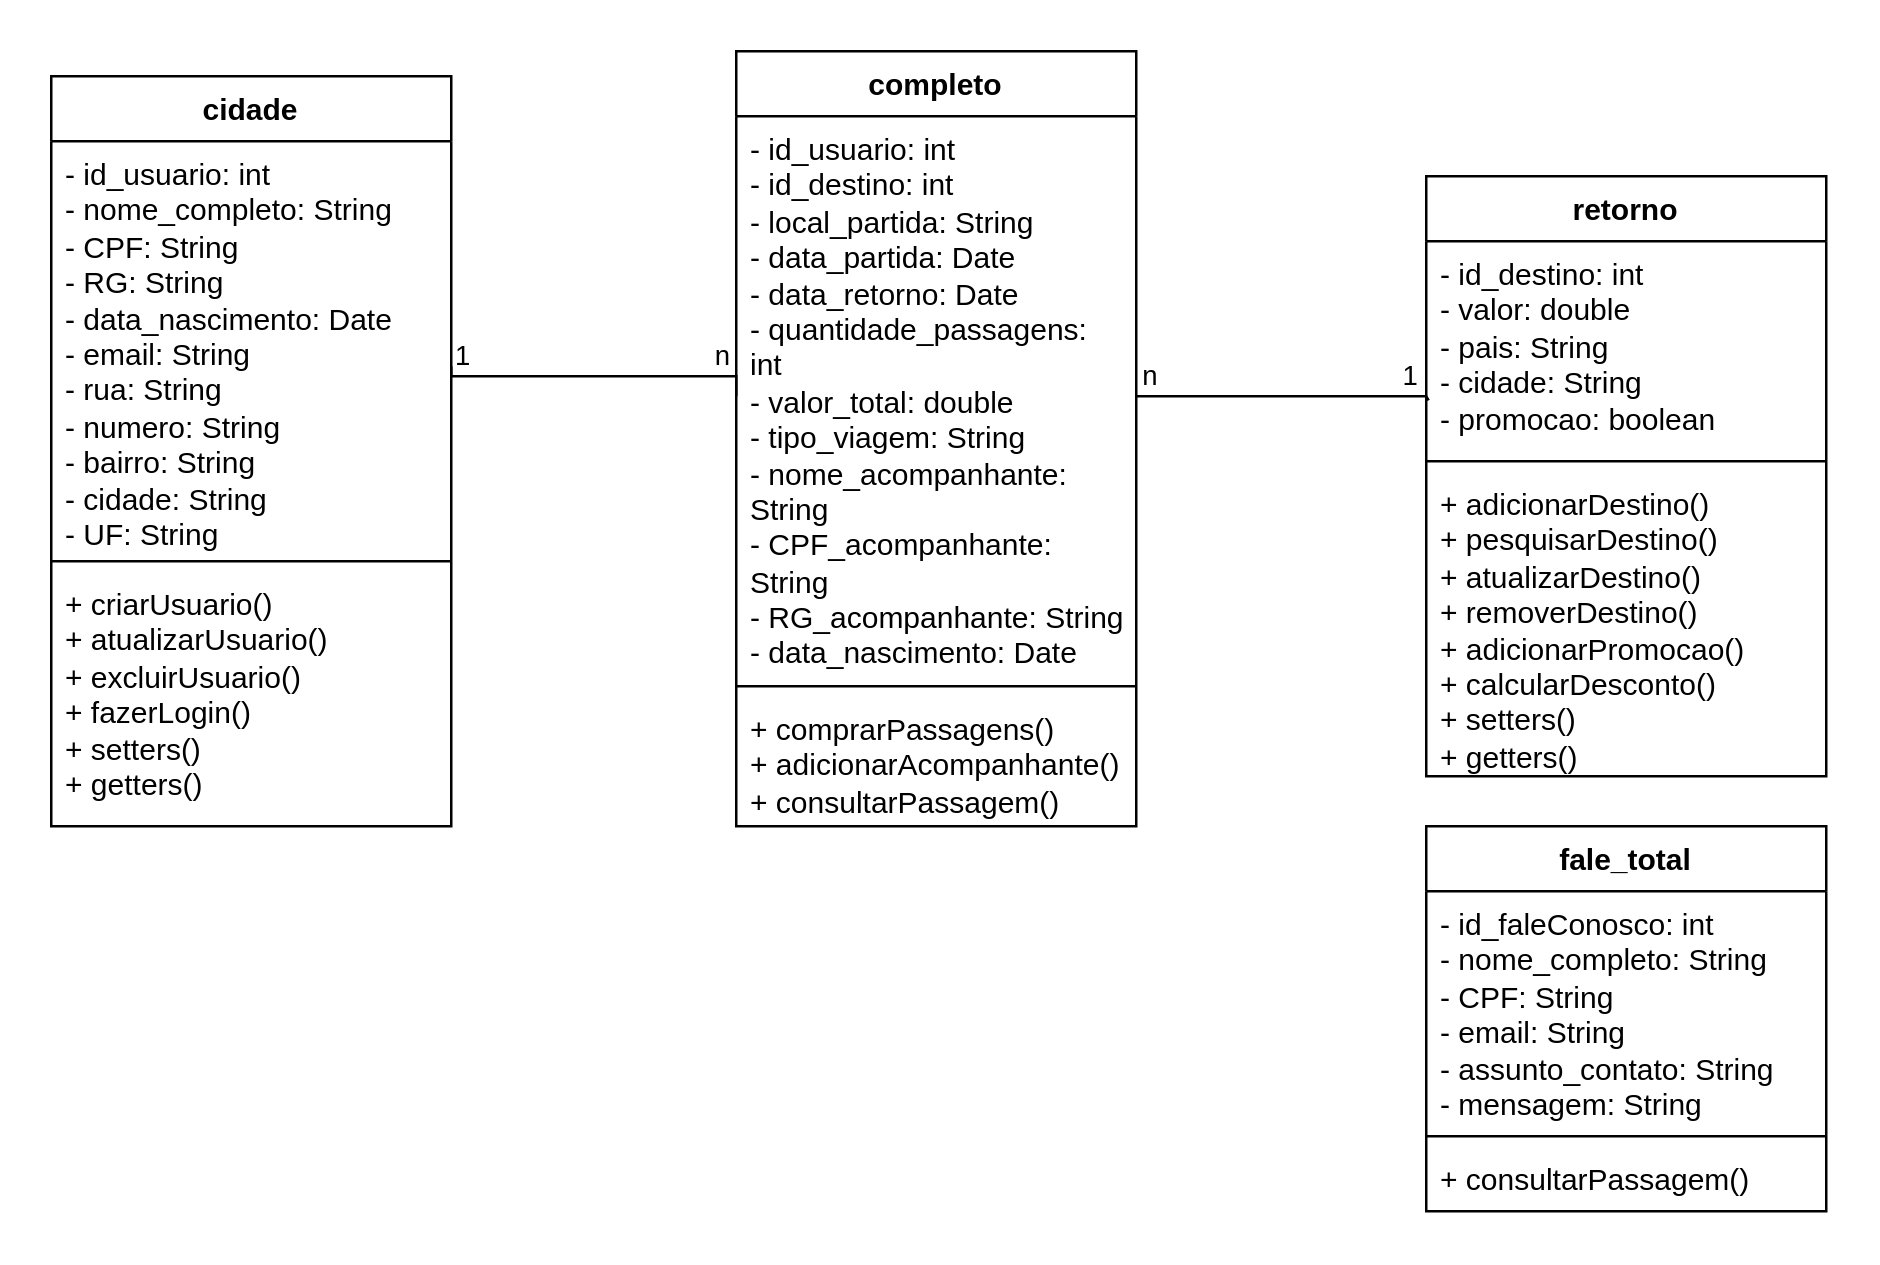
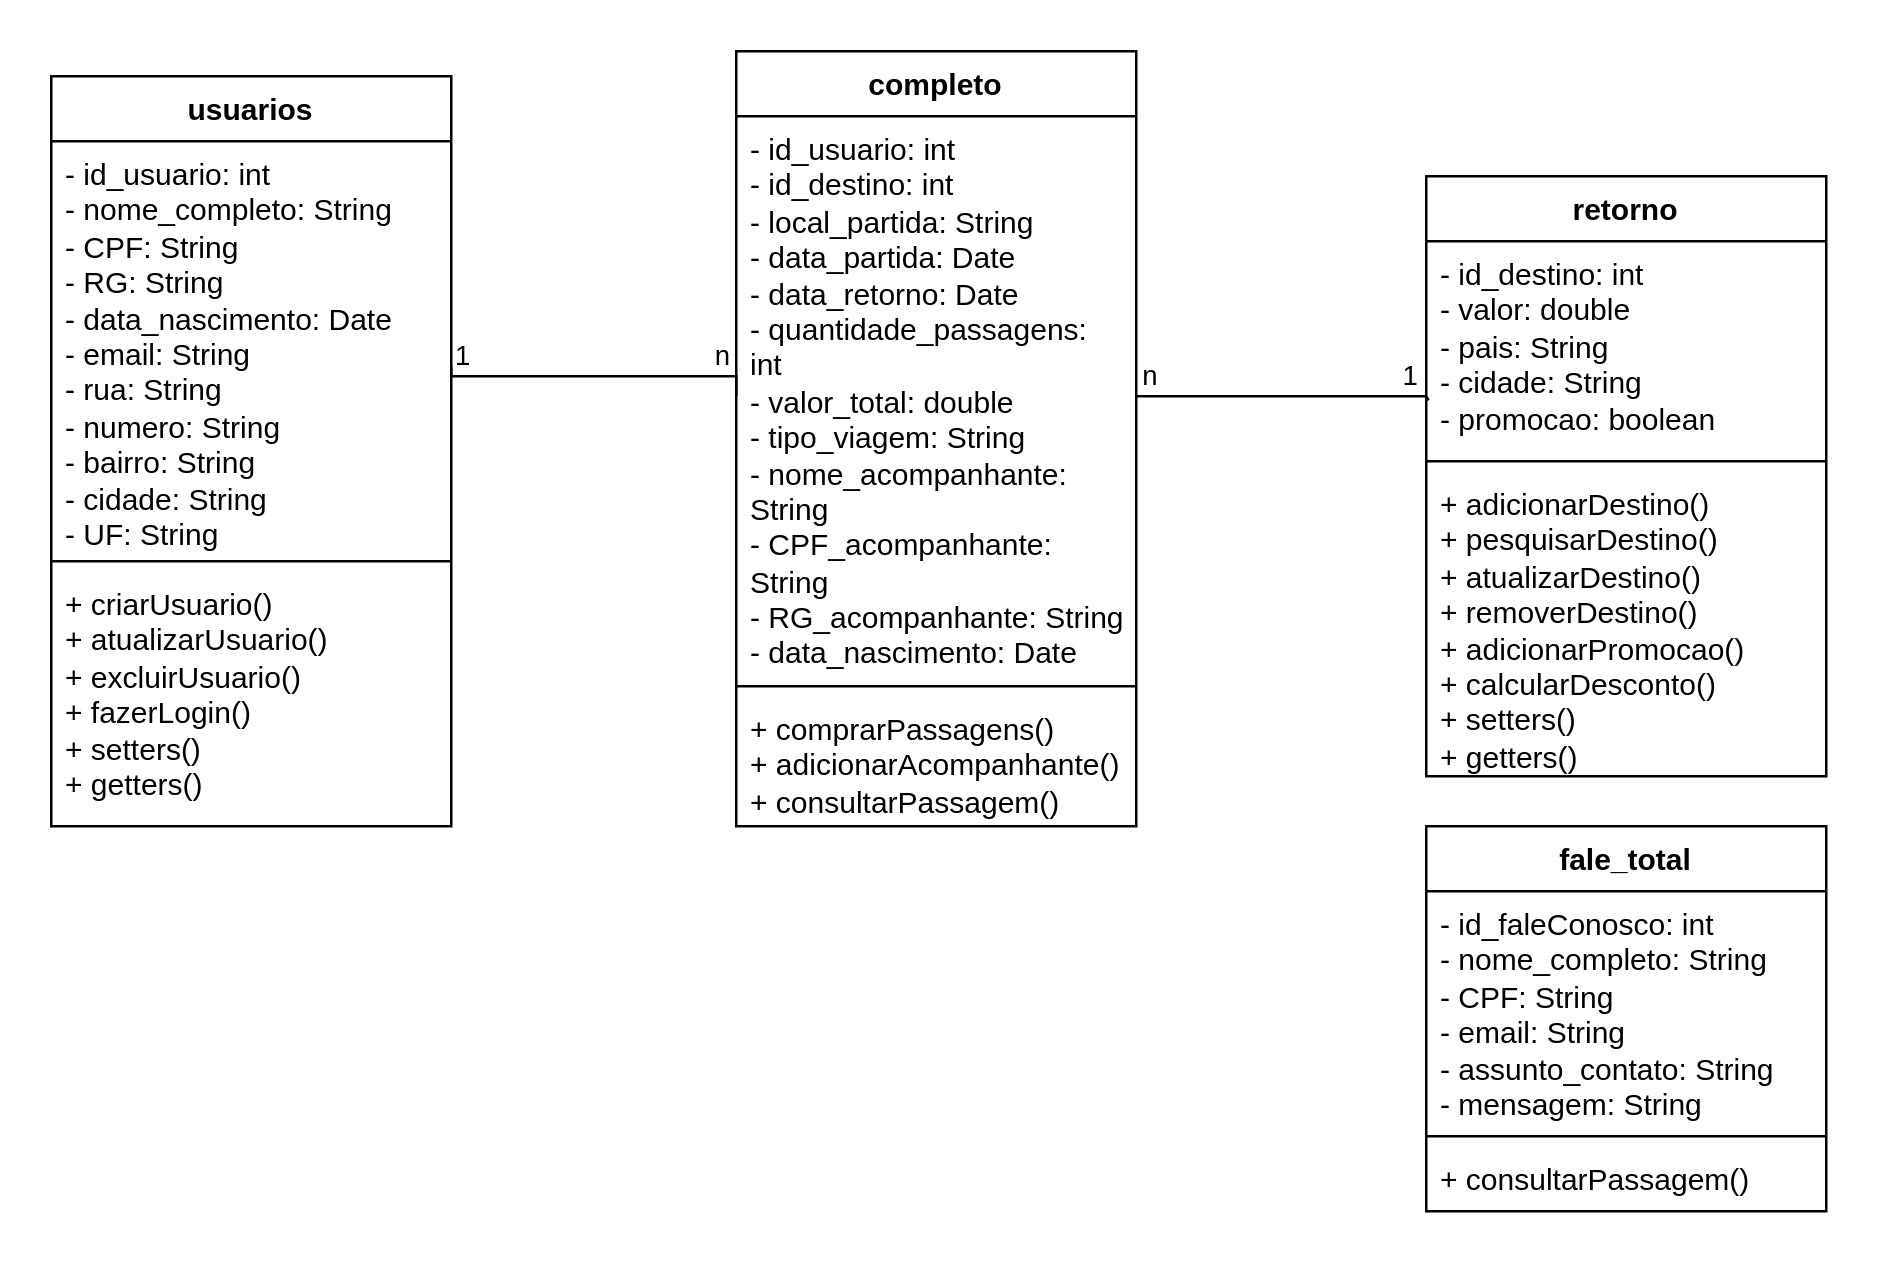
(251, 112) -> (251, 112)
